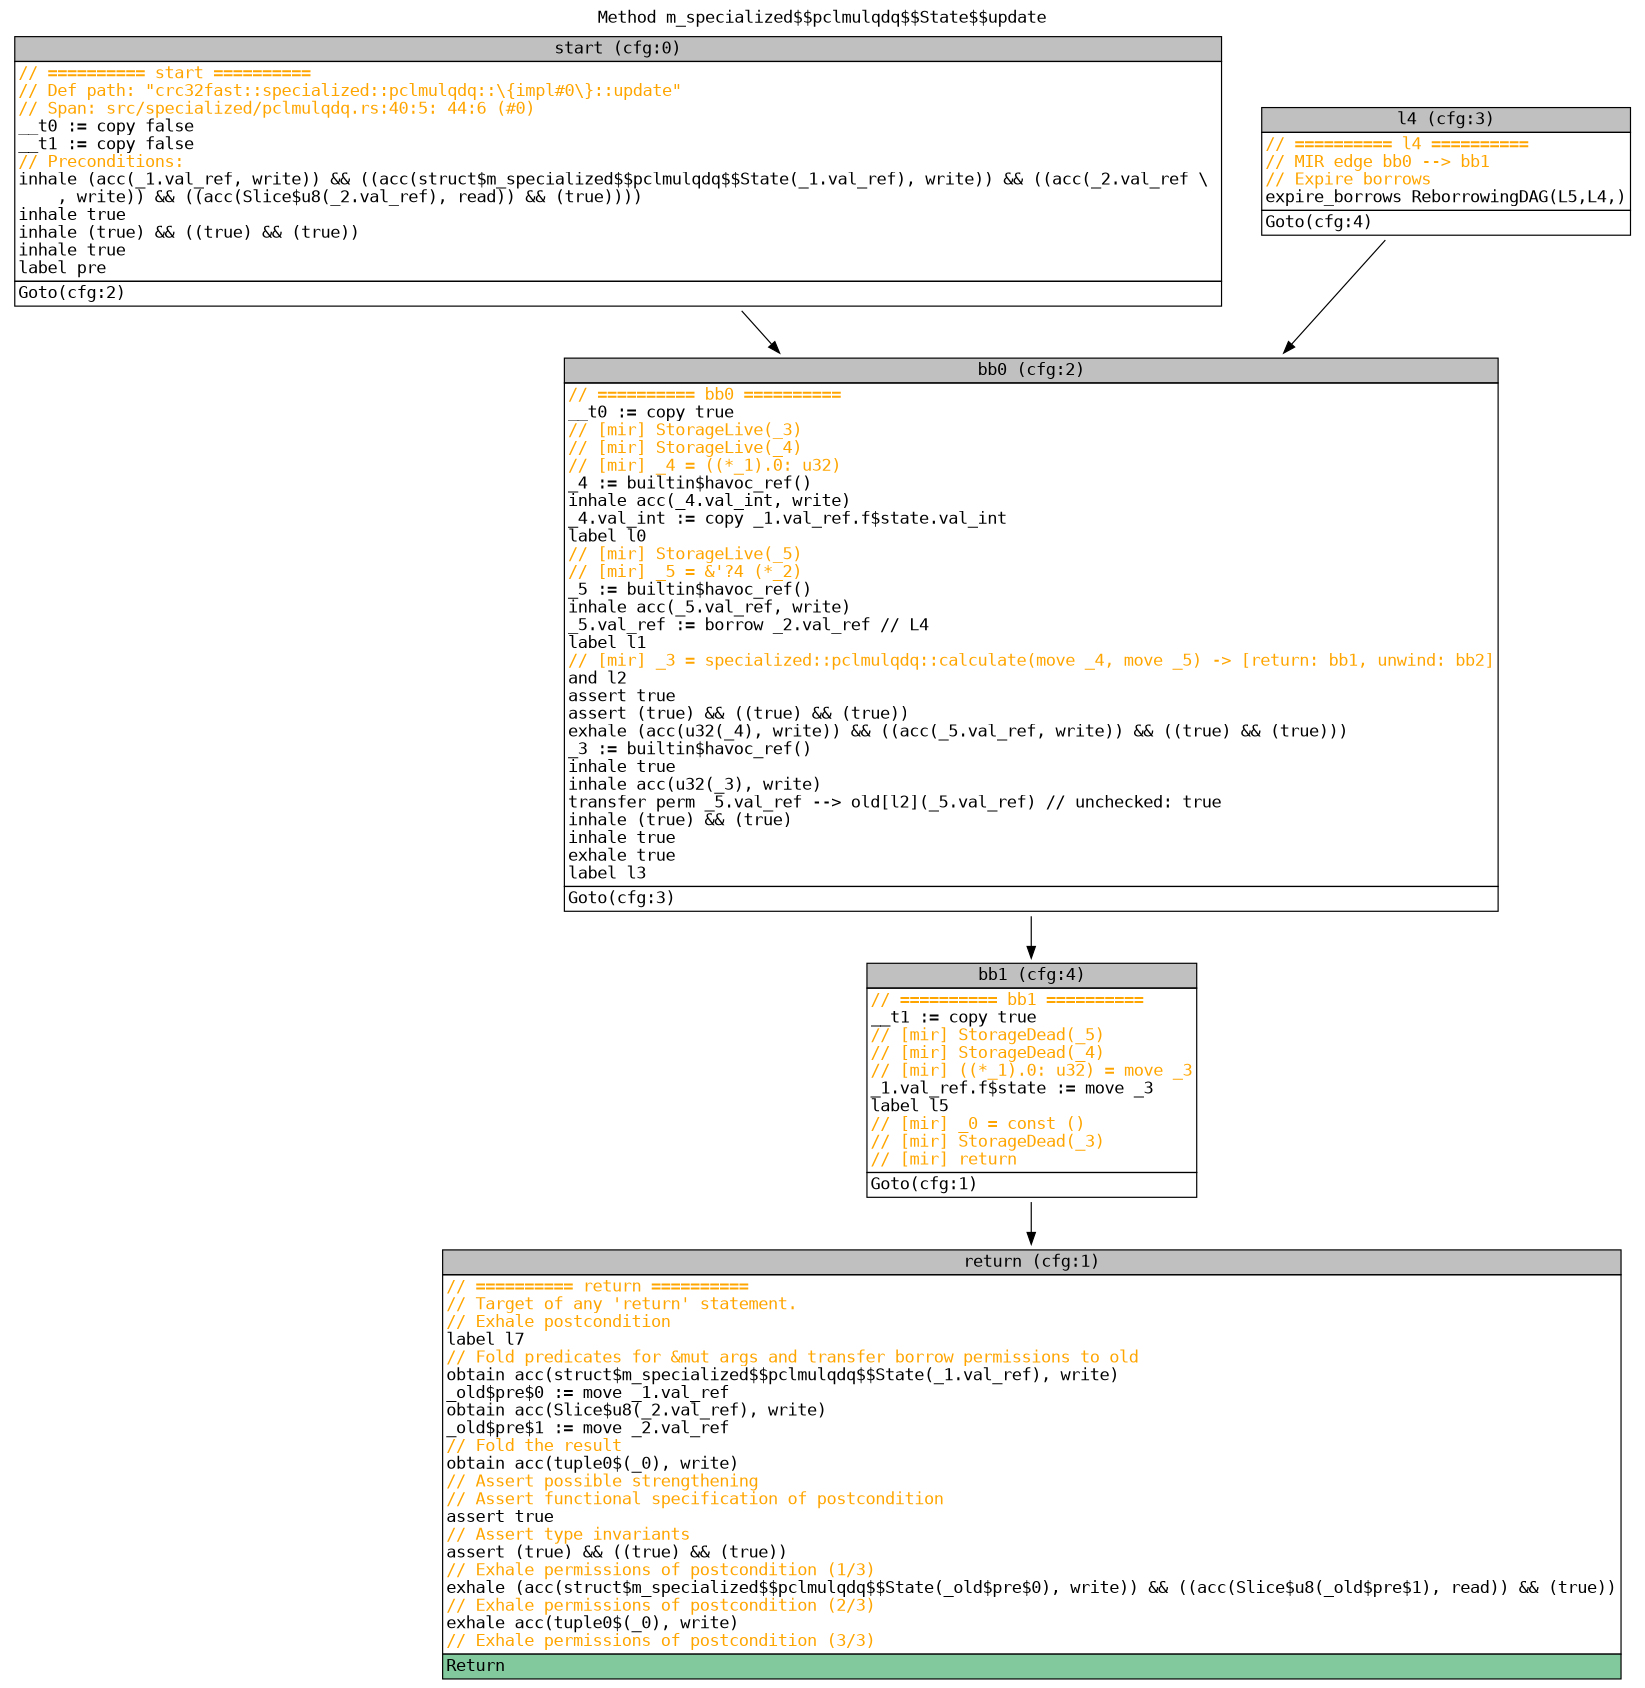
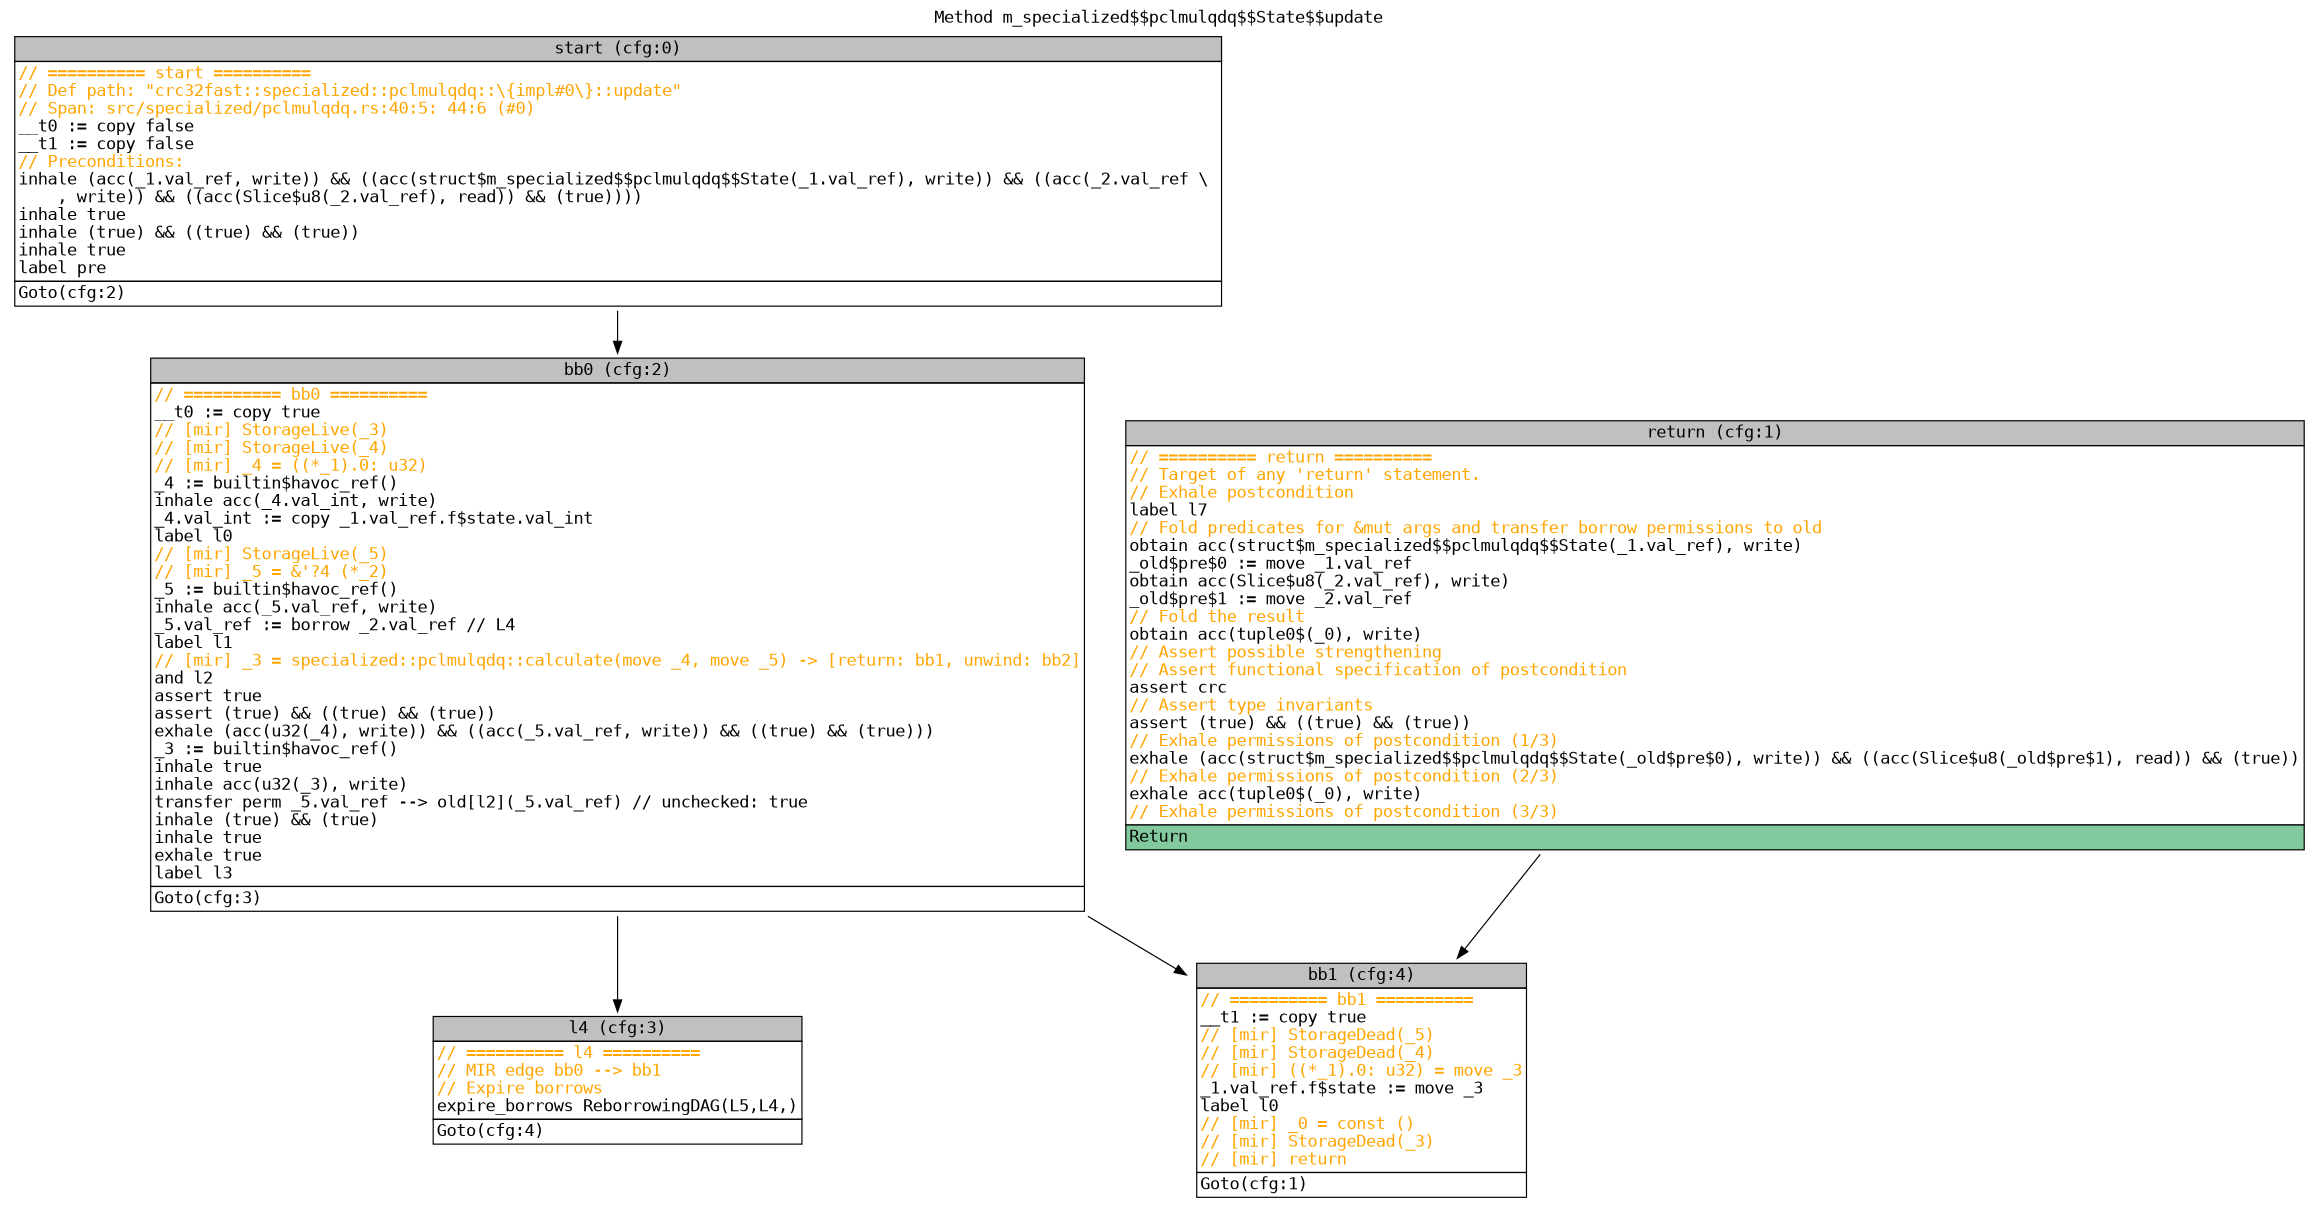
(1338, 292) -> (618, 958)
(910, 1106) -> (1240, 1106)
(1031, 1217) -> (1503, 902)
(500, 1517) -> (1178, 688)
